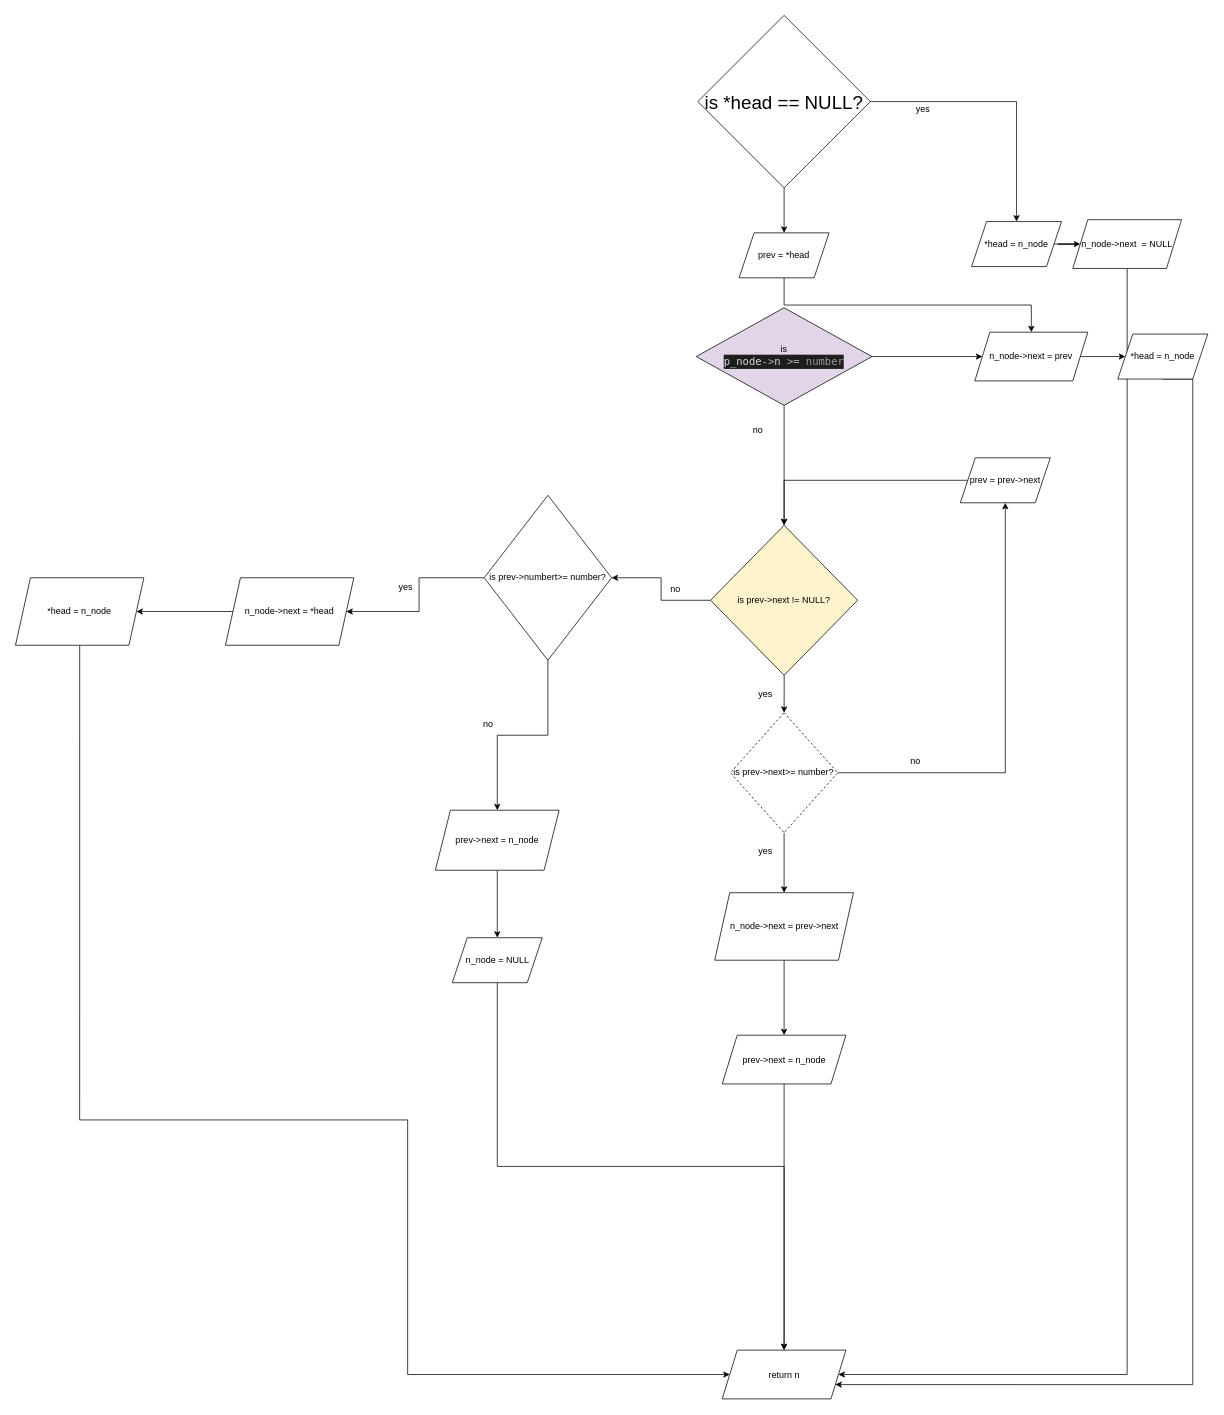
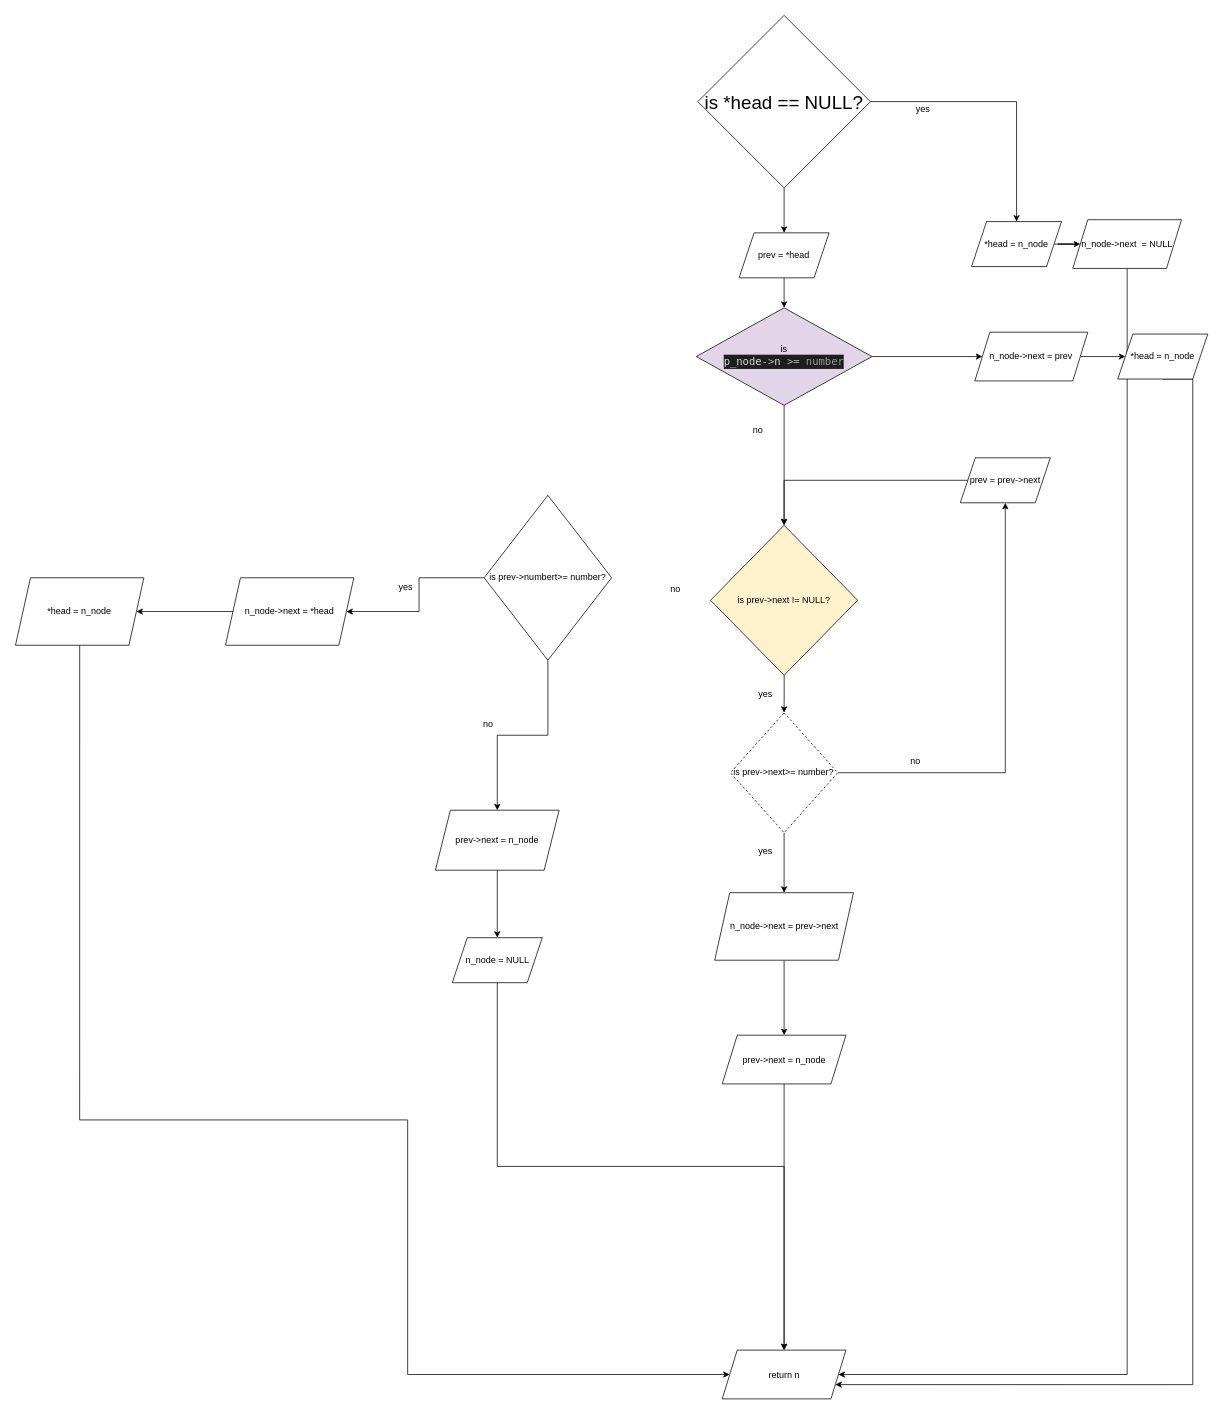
(1031, 315) -> (784, 301)
(684, 600) -> none
